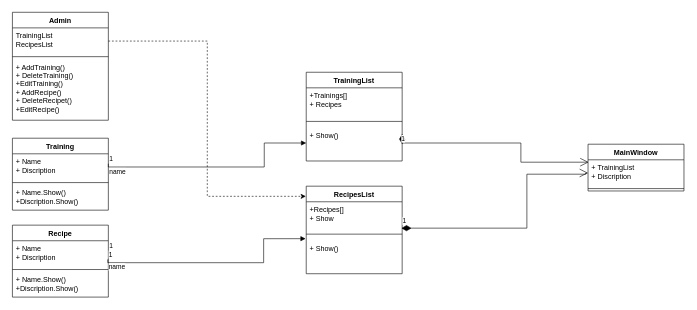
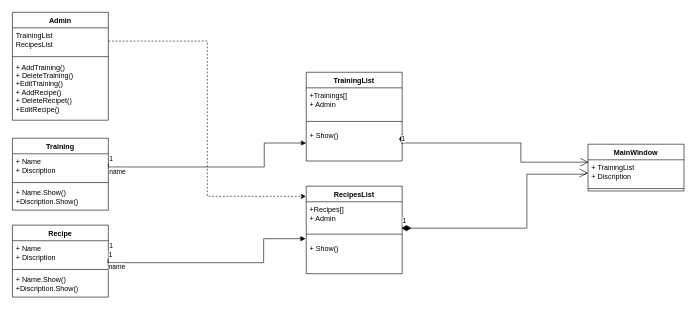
(332, 96) -> (332, 96)
(329, 210) -> (329, 210)
